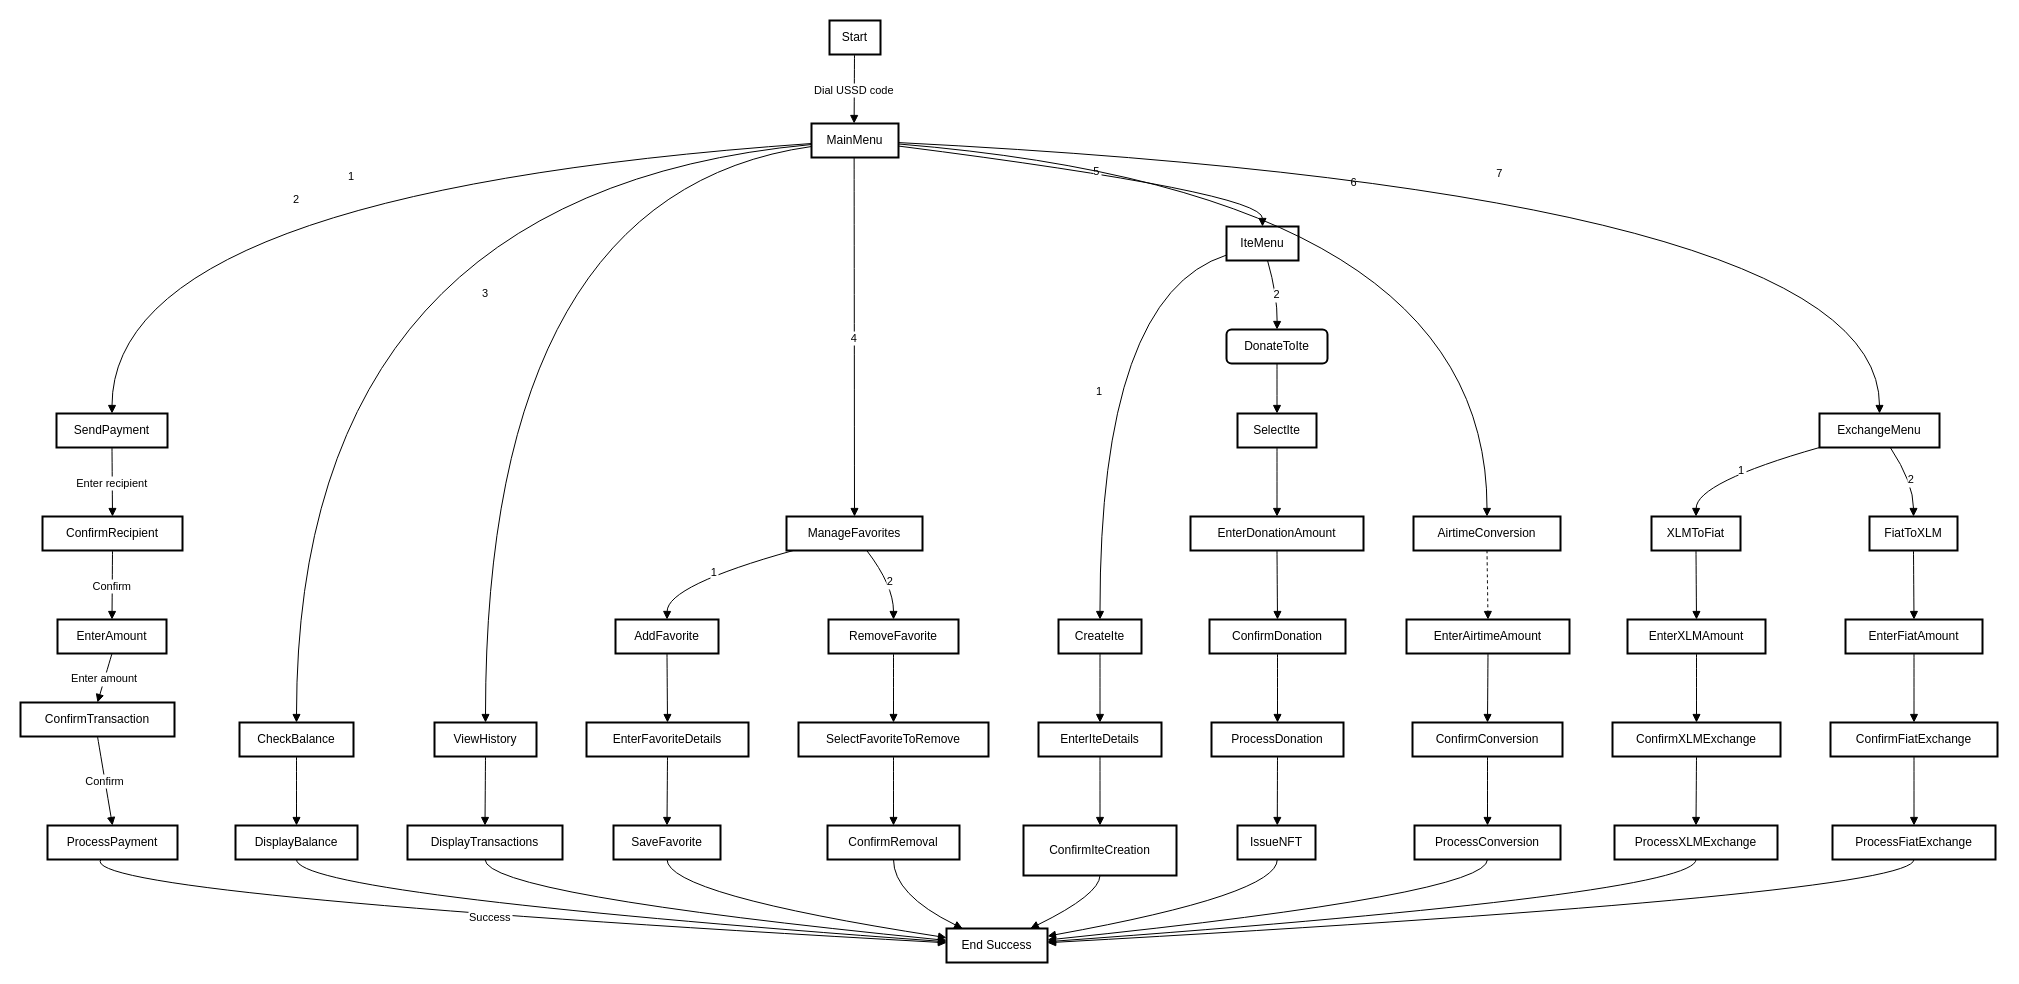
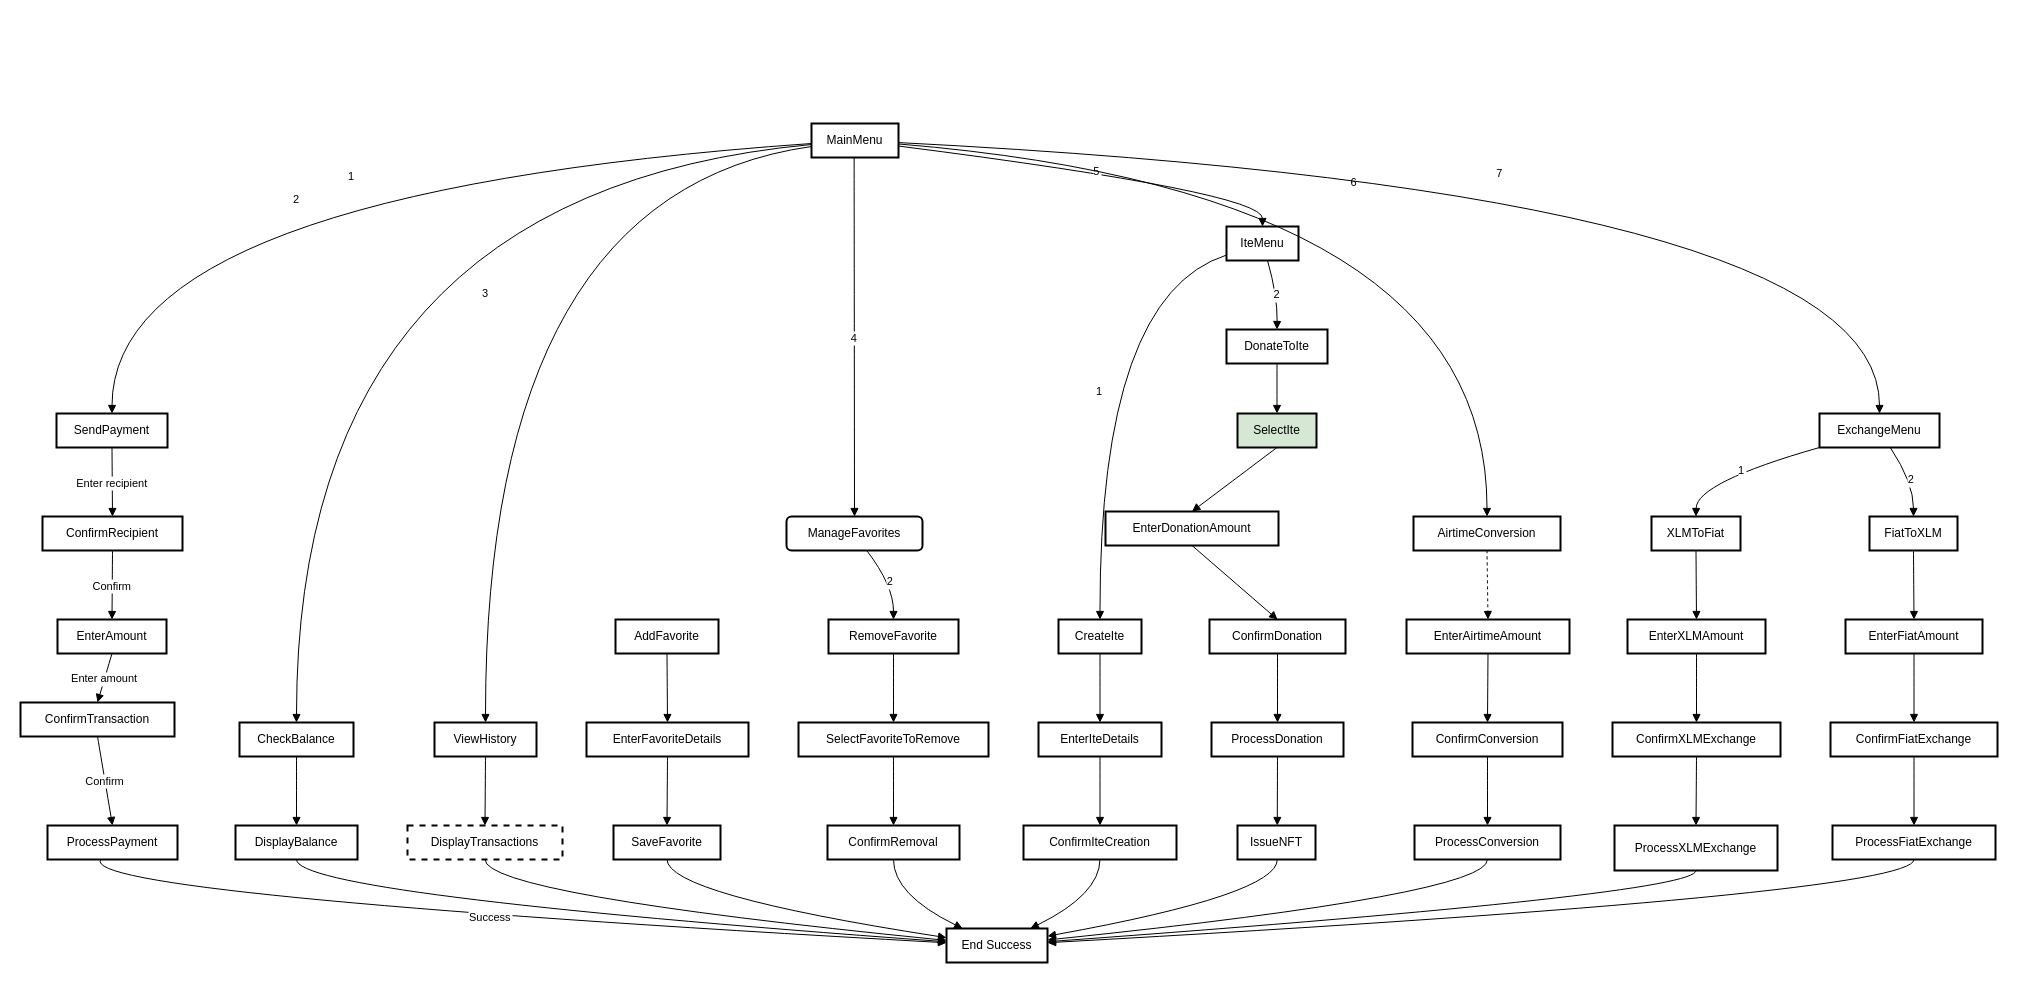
(855, 38) -> none
(854, 85) -> none
(1277, 347) -> (1277, 347)
(1277, 431) -> (1277, 431)
(855, 534) -> (855, 534)
(1277, 534) -> (1192, 529)
(725, 572) -> none
(485, 843) -> (485, 843)
(1696, 843) -> (1696, 848)
(1100, 851) -> (1100, 843)
